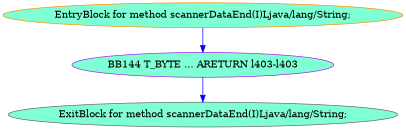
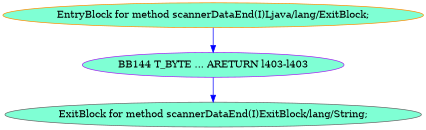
(203, 15) -> (213, 15)
(203, 115) -> (213, 115)
